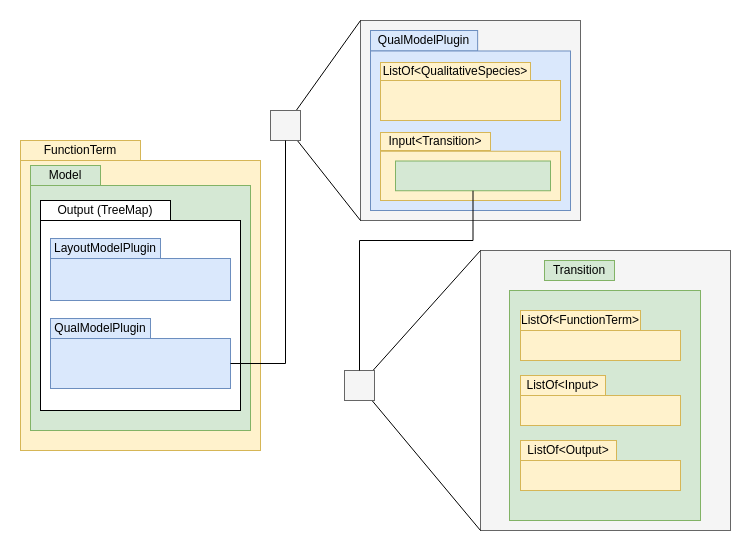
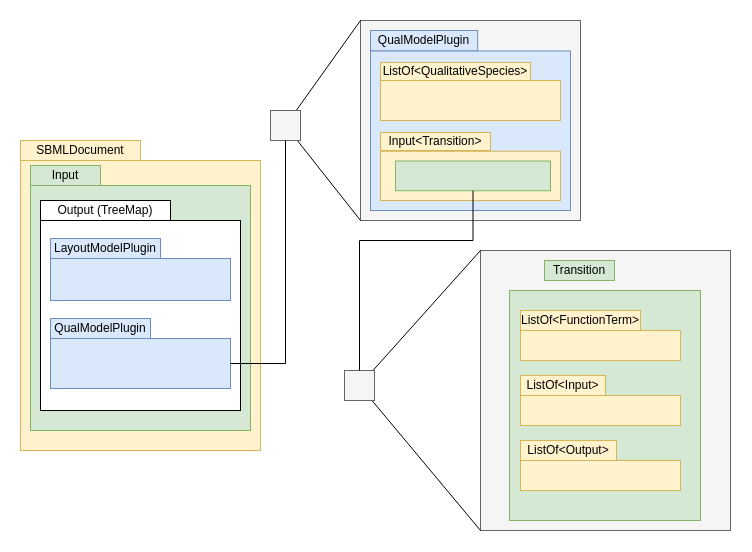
(81, 151) -> (81, 151)
(66, 176) -> (66, 176)
